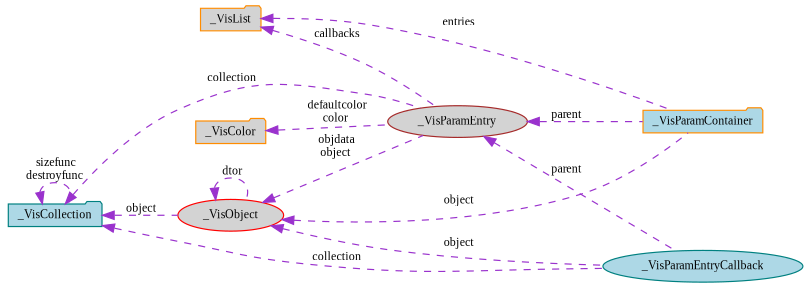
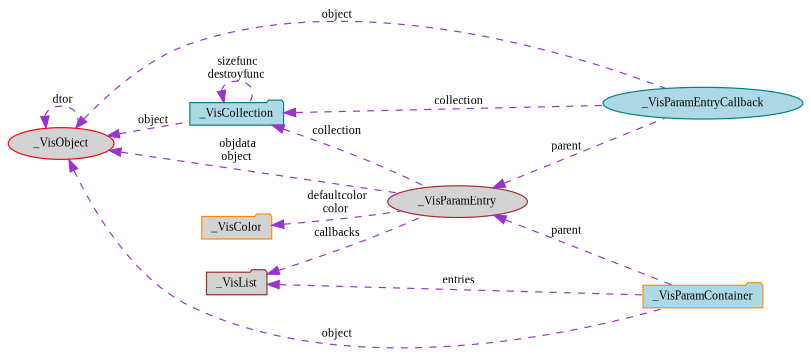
(231, 20) -> (237, 283)
(146, 215) -> (155, 128)
